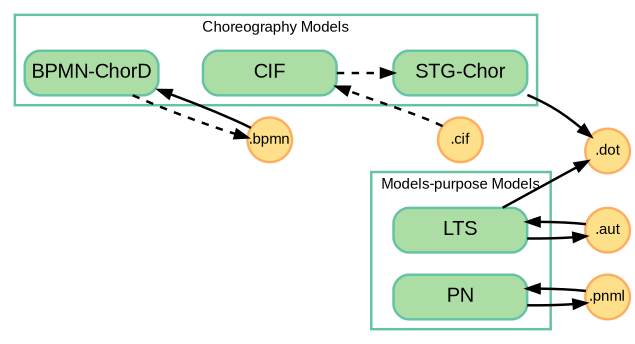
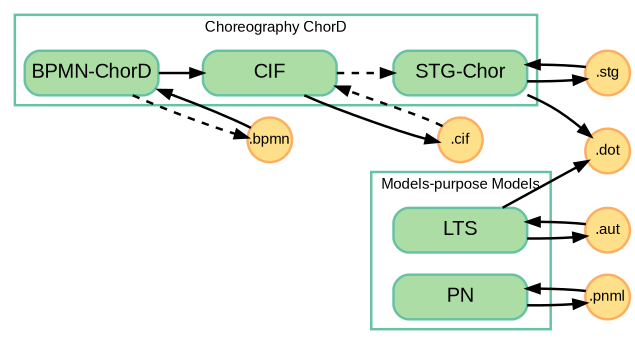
(276, 28) -> (276, 28)
none -> (174, 73)
none -> (608, 73)
none -> (364, 119)
